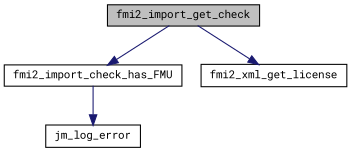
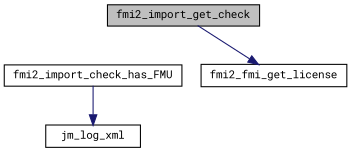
(143, 42) -> none
(274, 76) -> (274, 76)
(93, 136) -> (93, 136)
